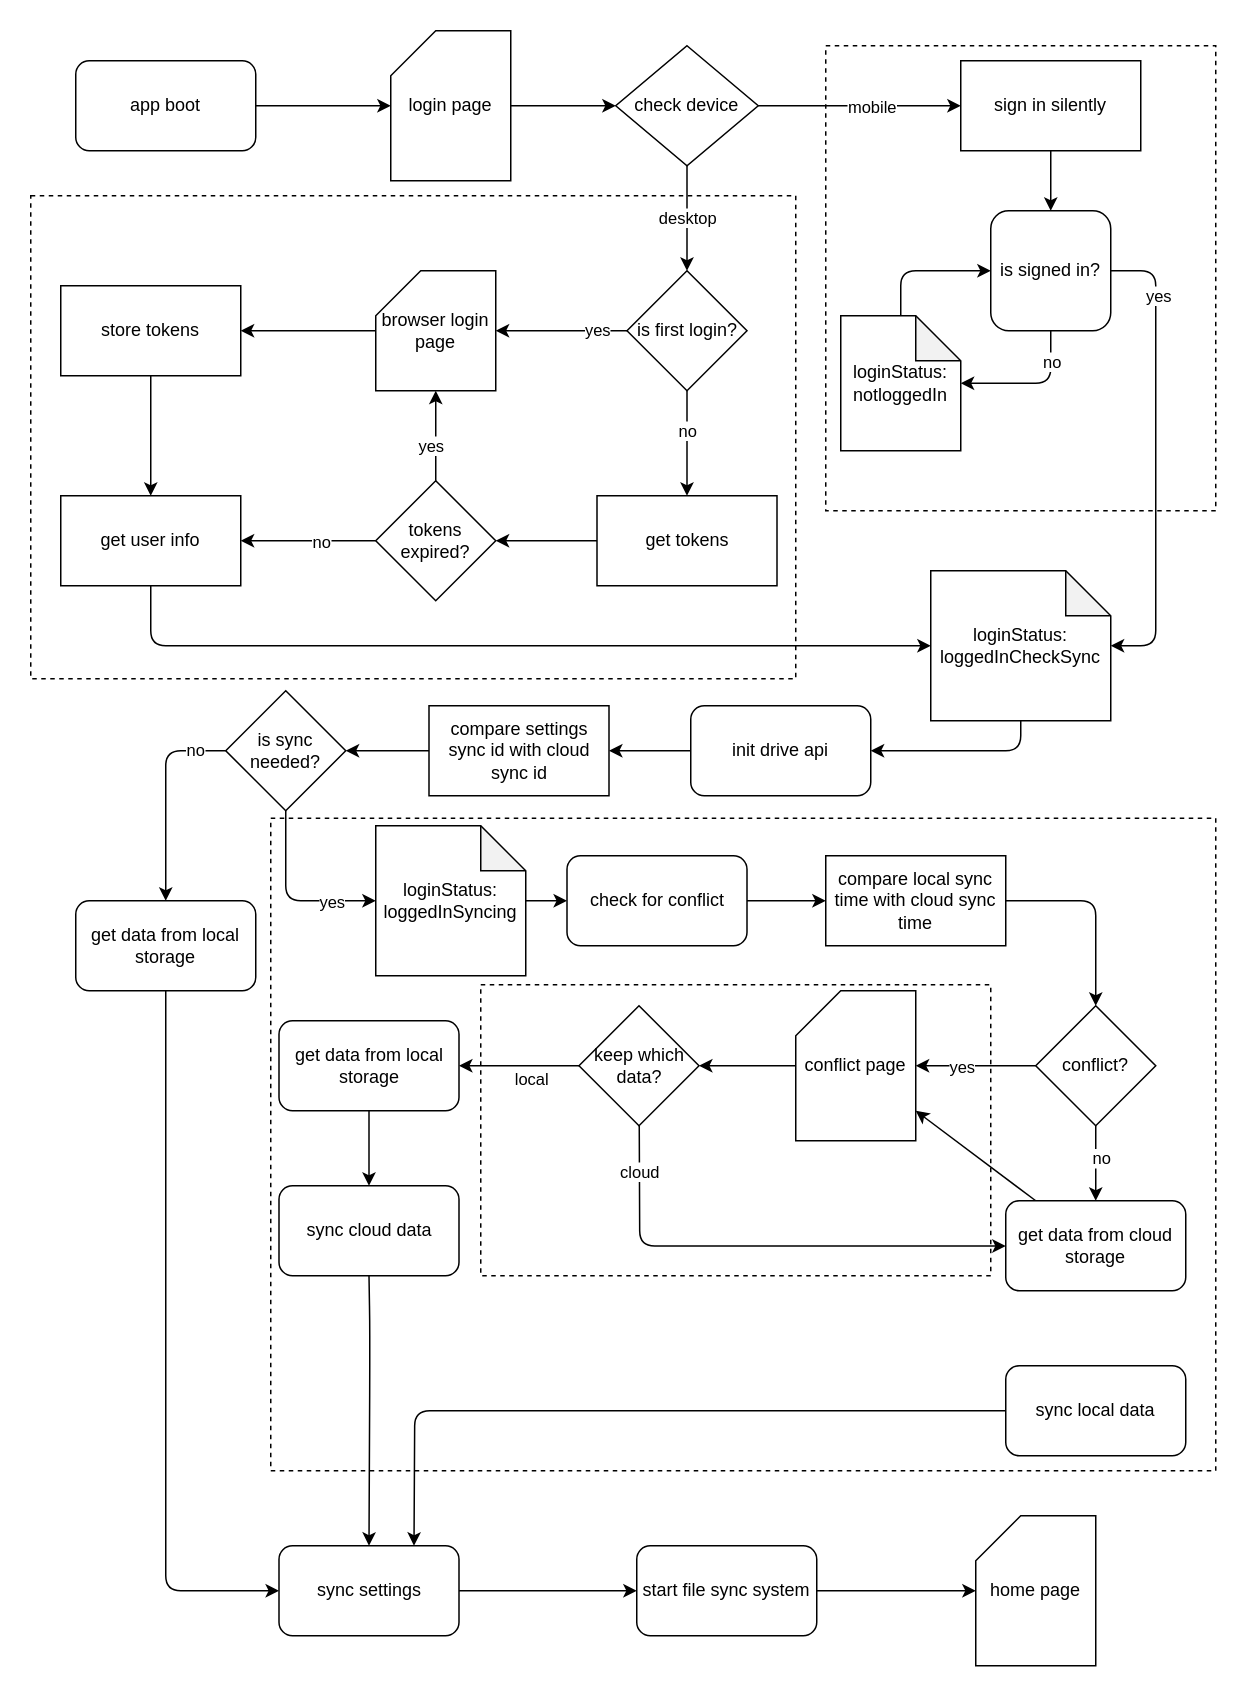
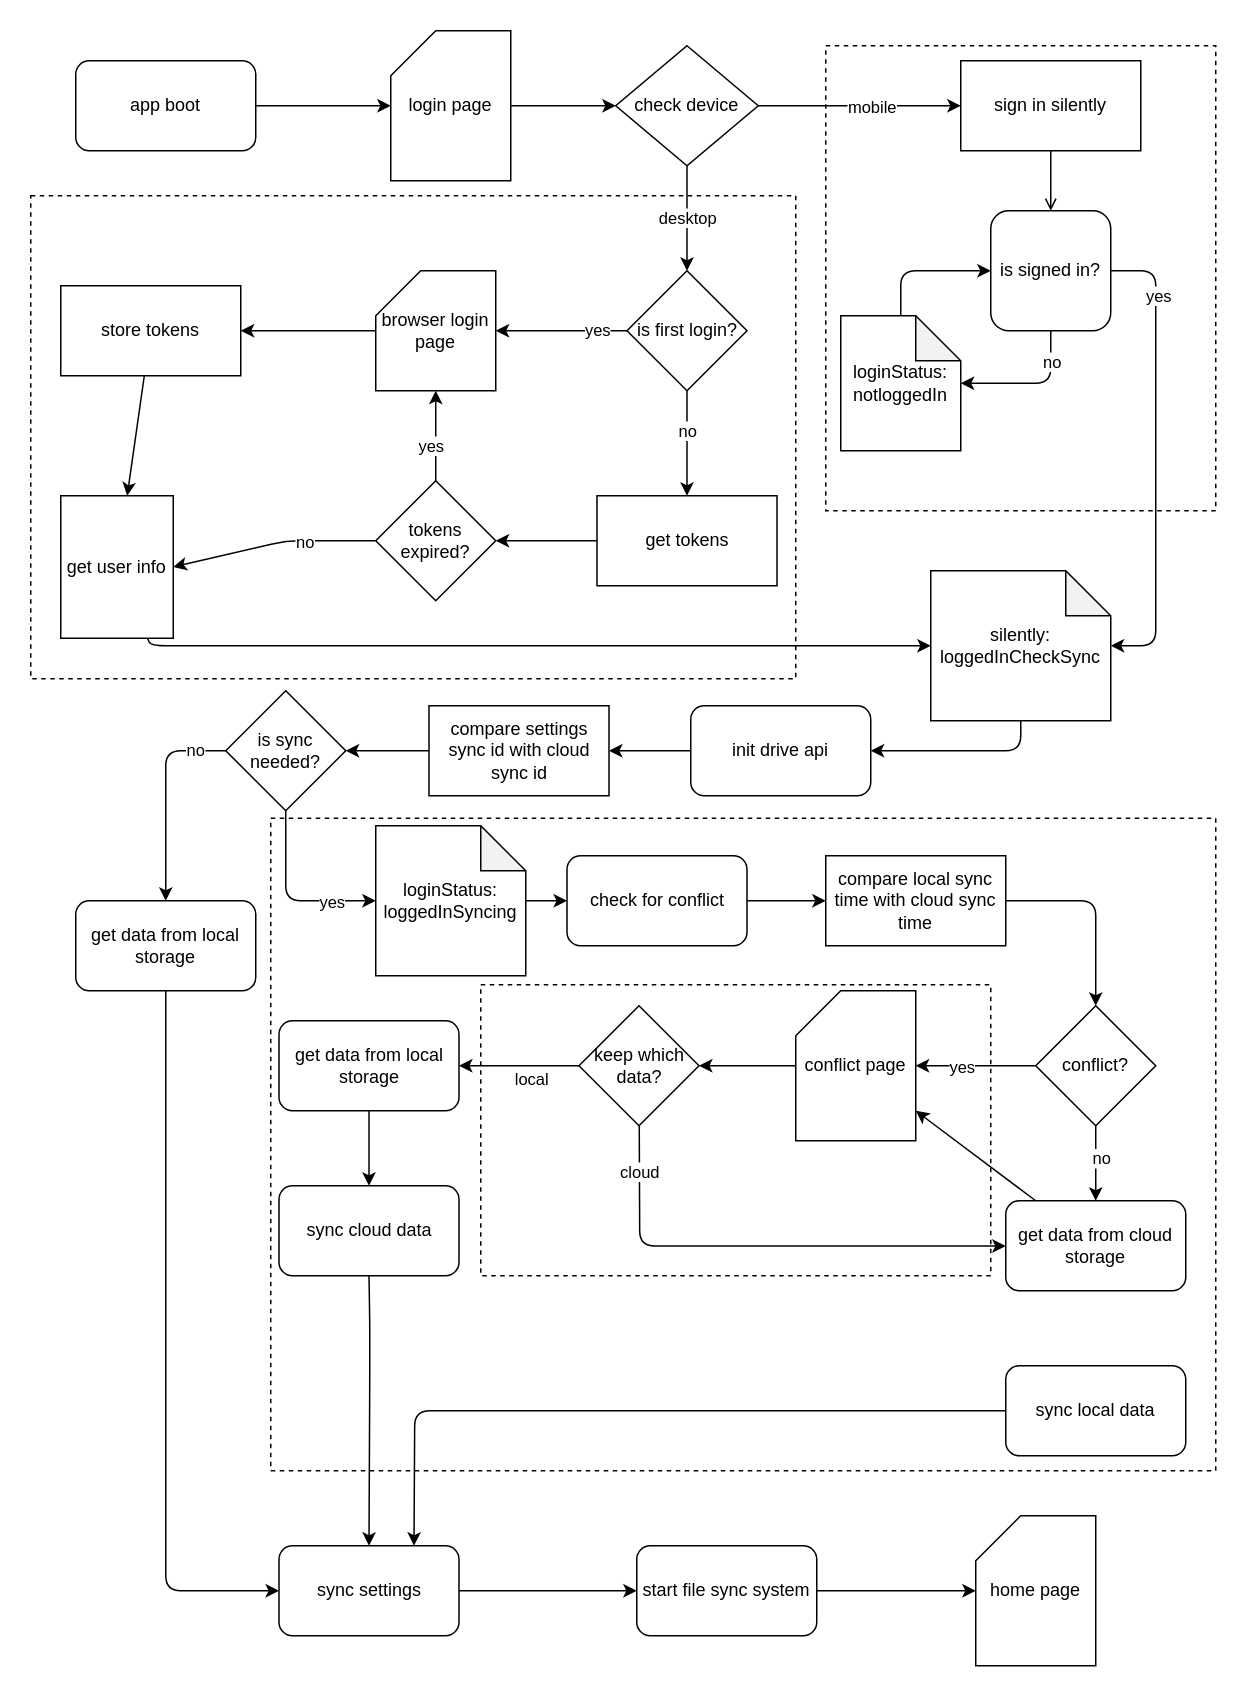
(1051, 199) -> (1051, 201)
(151, 541) -> (117, 567)
(1021, 646) -> (1021, 646)
